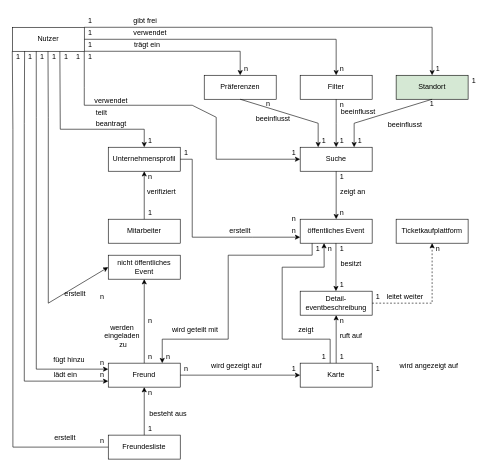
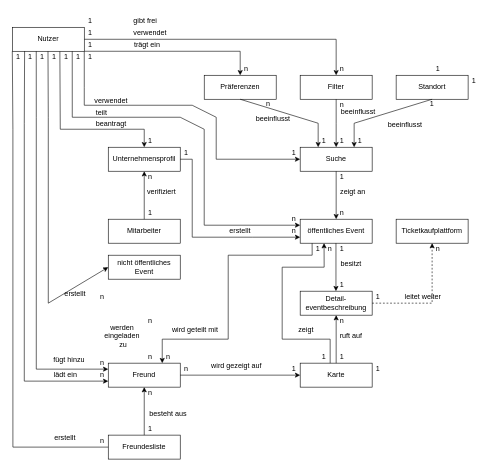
(431, 27) -> none
(432, 87) -> (432, 87)
none -> (192, 123)
(144, 284) -> none
(405, 297) -> (423, 297)
(429, 366) -> none
